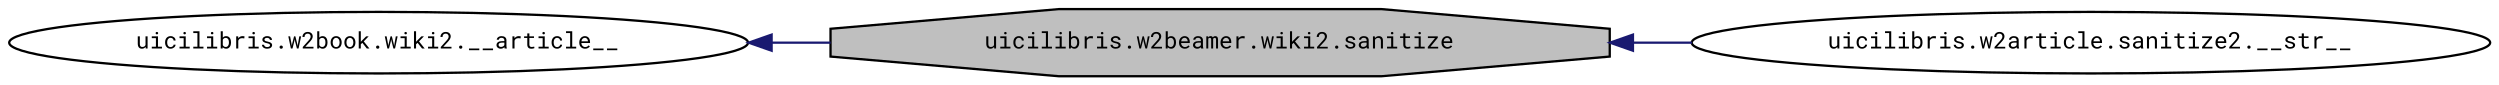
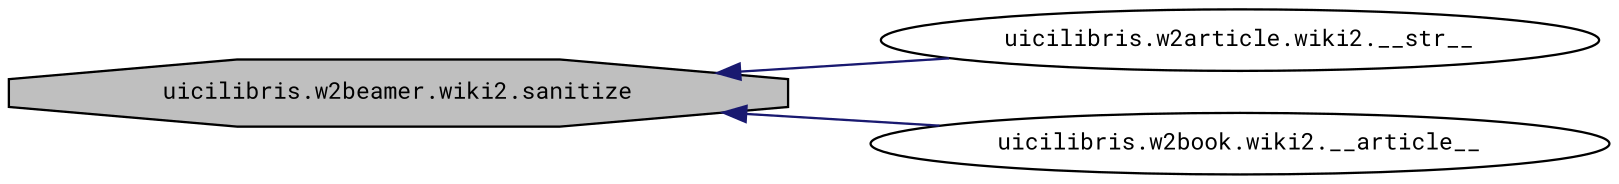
(801, 43) -> (843, 120)
(2091, 43) -> (1240, 40)
